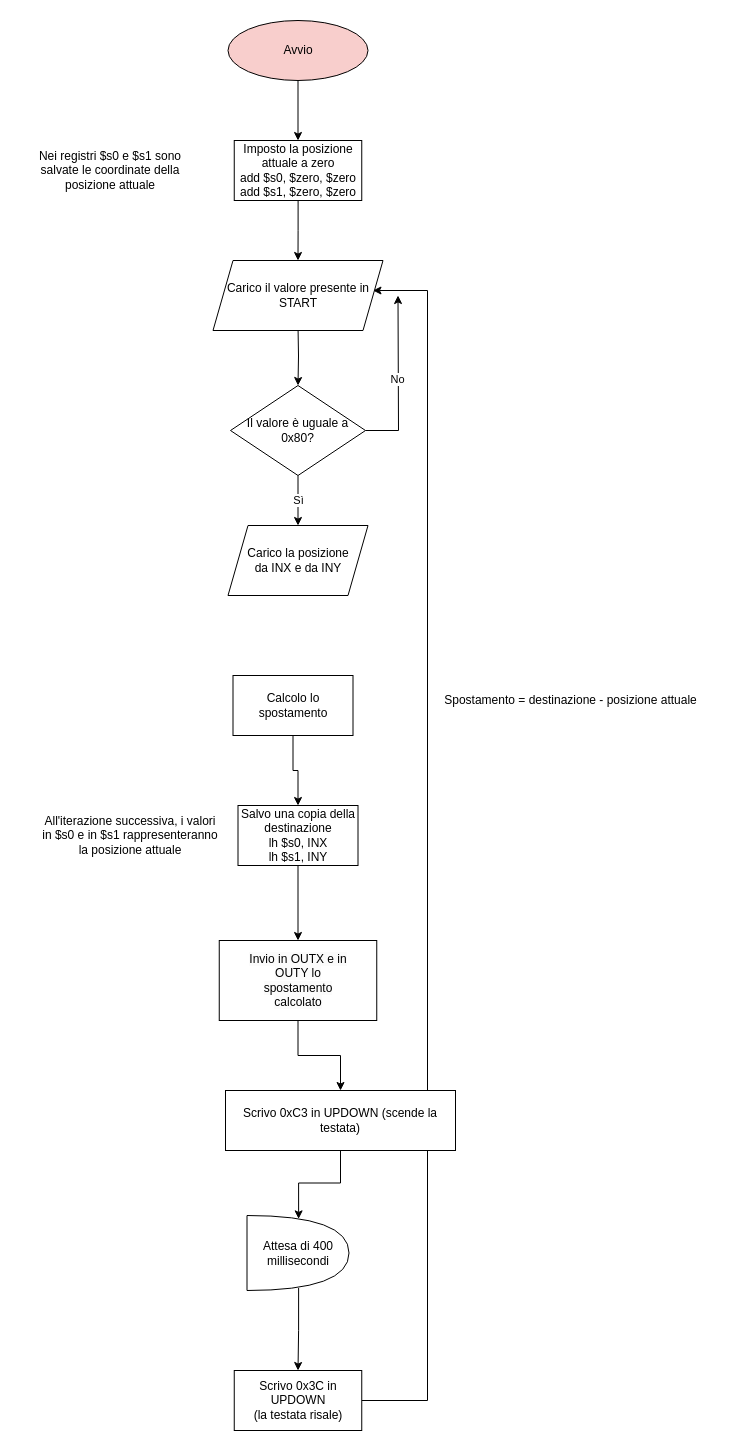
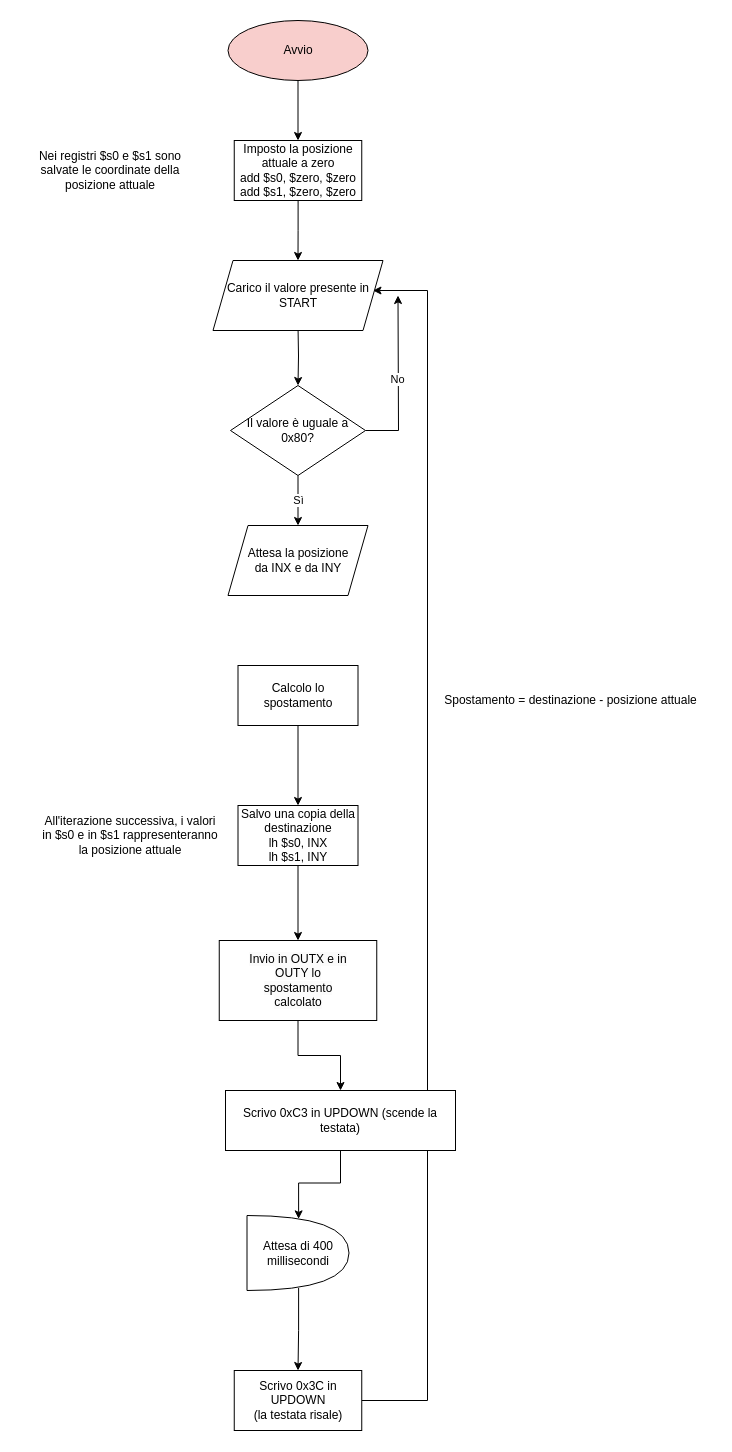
(299, 561) -> (299, 561)
(293, 706) -> (298, 696)
